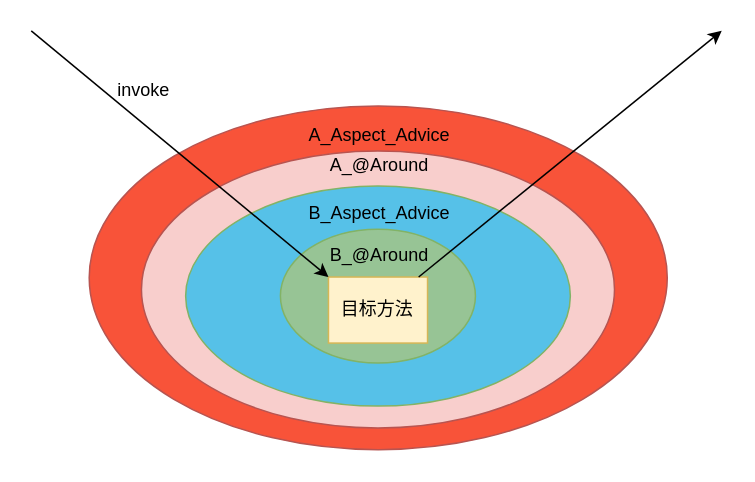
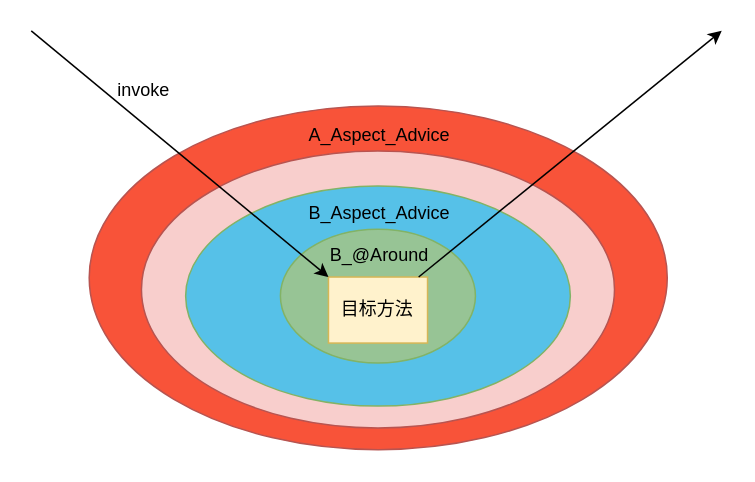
(378, 166) -> none
